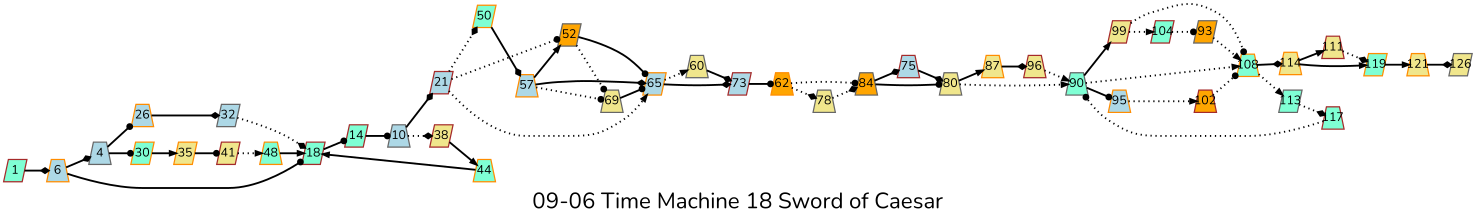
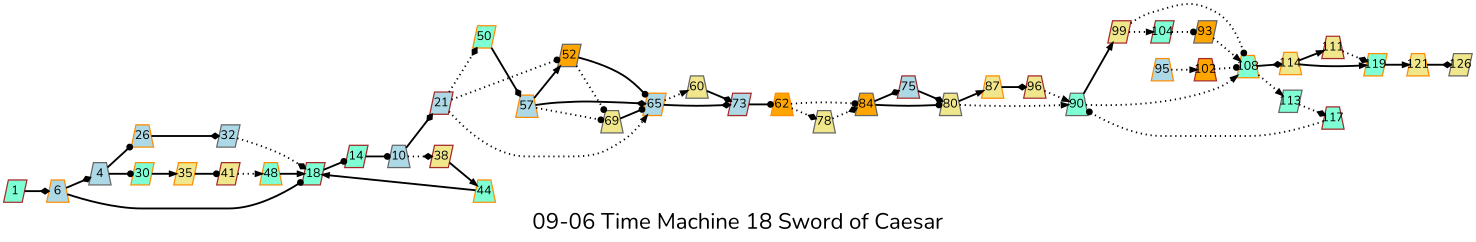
(1097, 92) -> none
